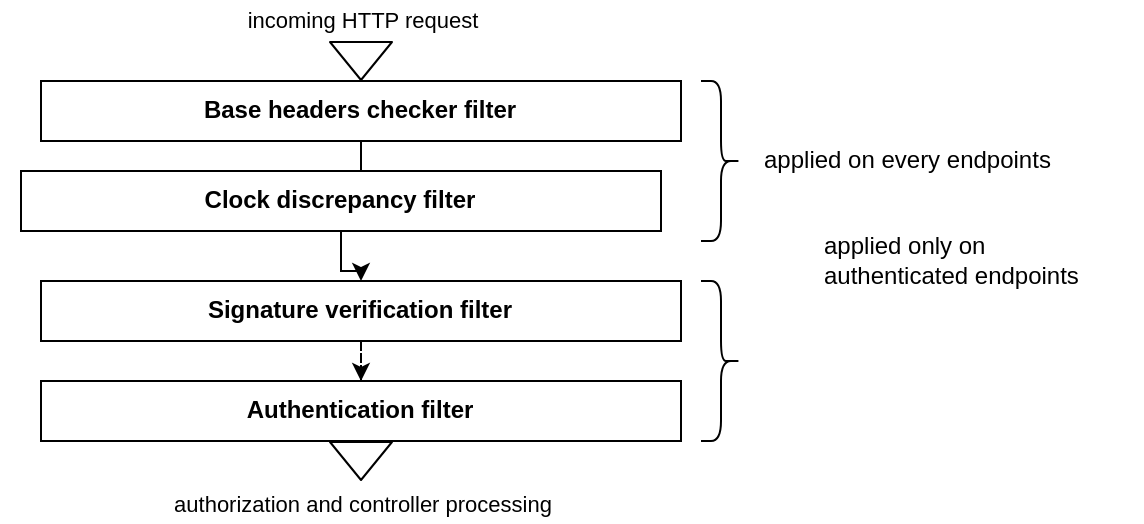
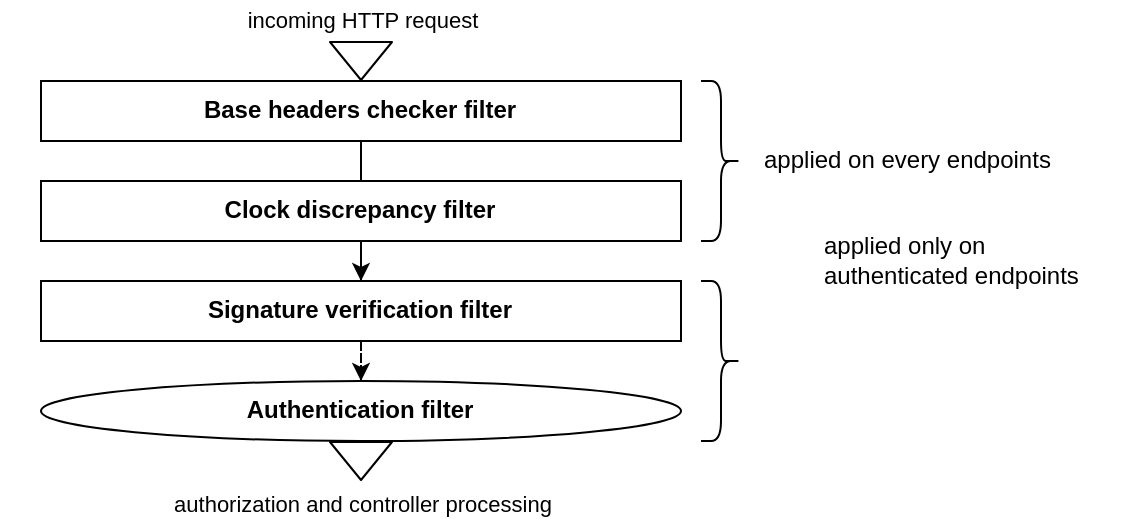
(341, 201) -> (361, 211)
(361, 411) -> (361, 411)
